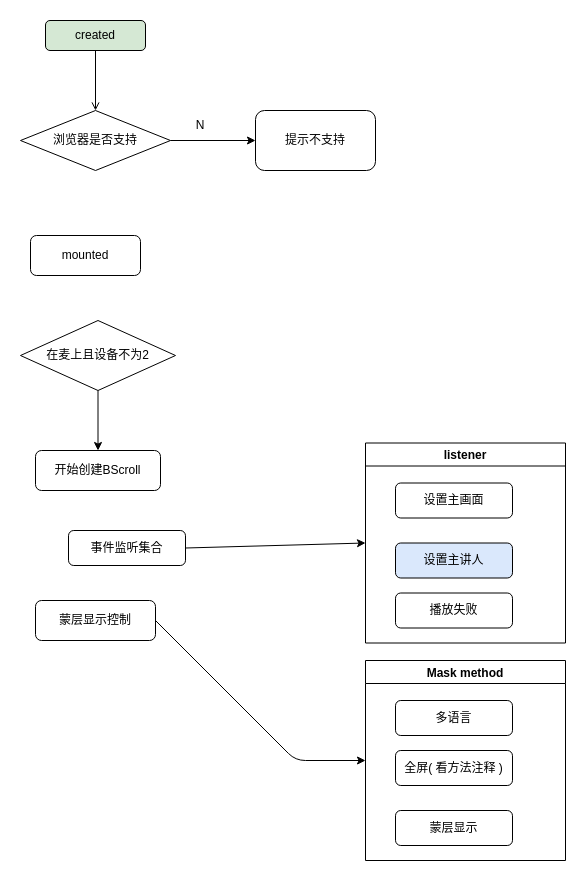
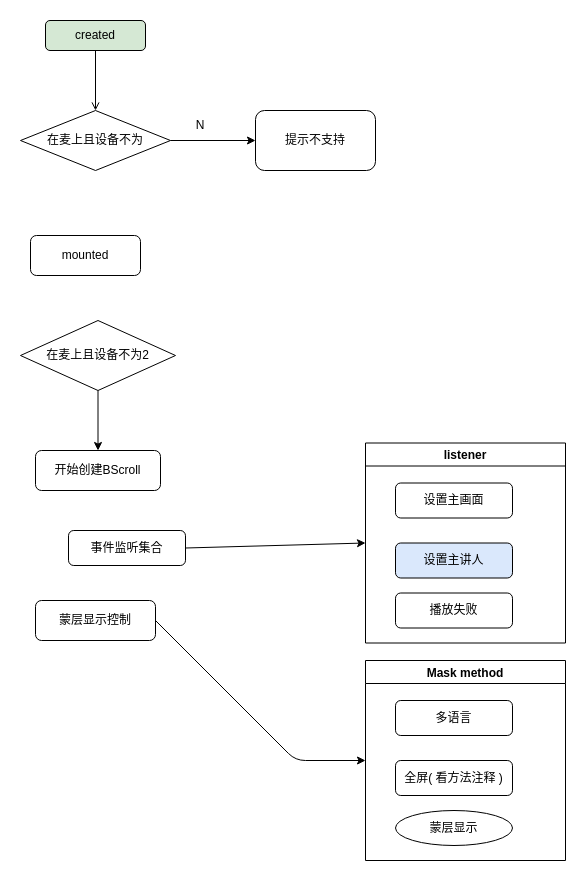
(96, 141) -> (96, 141)
(454, 768) -> (454, 778)
(454, 828) -> (454, 828)
